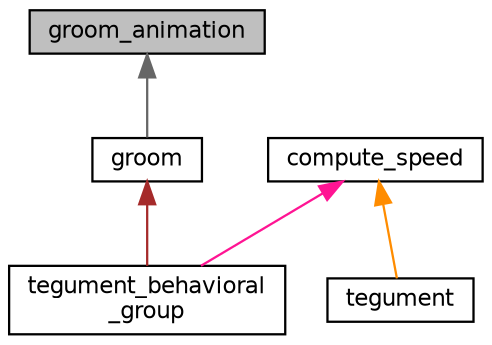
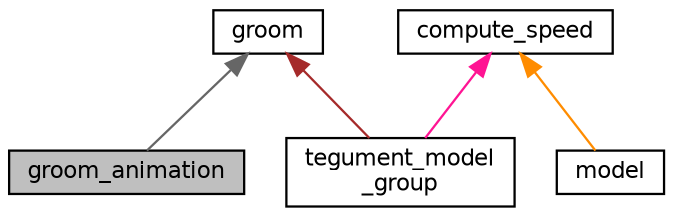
(147, 108) -> (189, 110)
(147, 300) -> (400, 172)
(400, 300) -> (610, 172)
